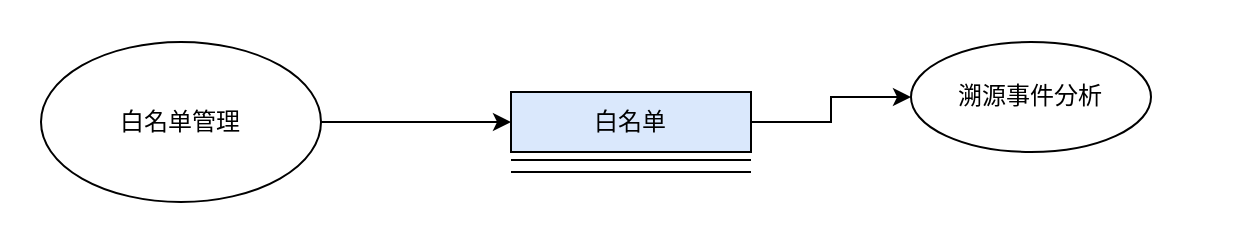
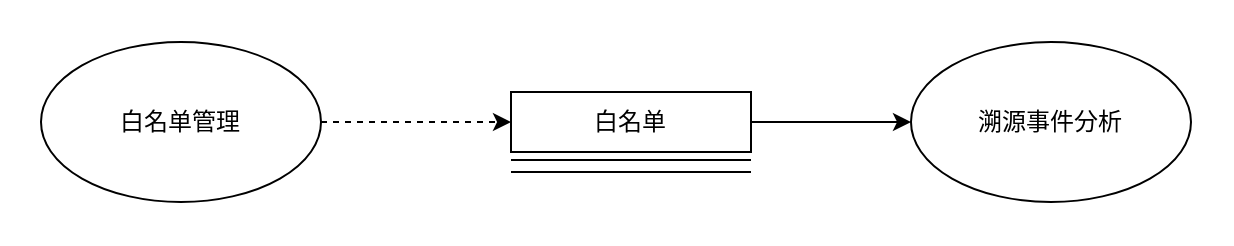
(1031, 97) -> (1051, 122)
(411, 122) -> (411, 122)
(631, 122) -> (631, 122)
